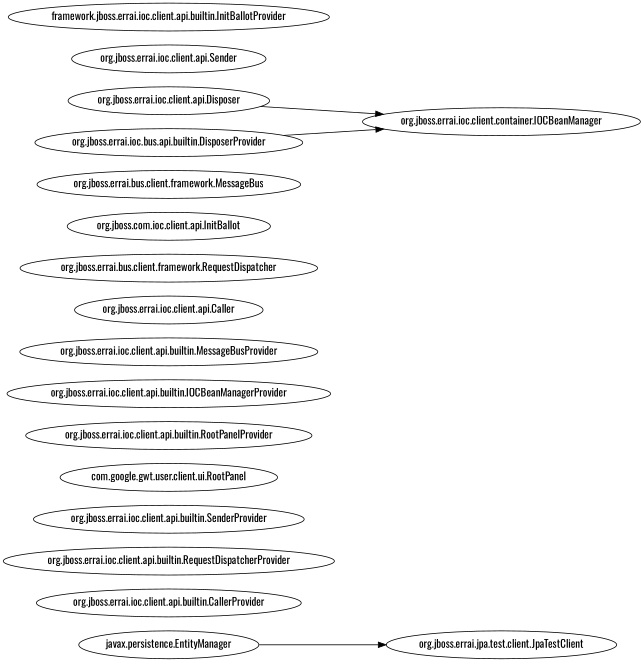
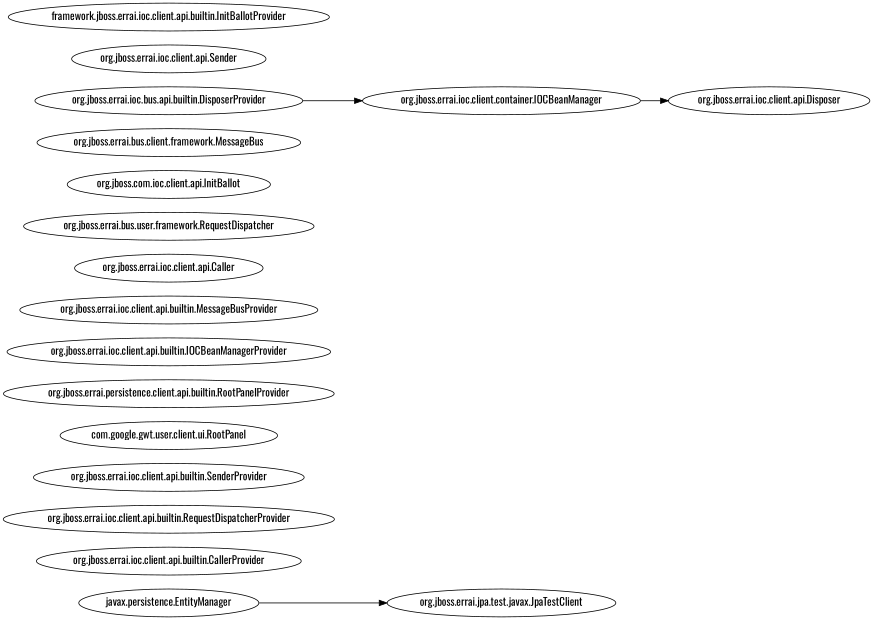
(318, 110) -> (650, 101)
(169, 268) -> (169, 226)
(169, 436) -> (169, 394)
(501, 645) -> (501, 603)
